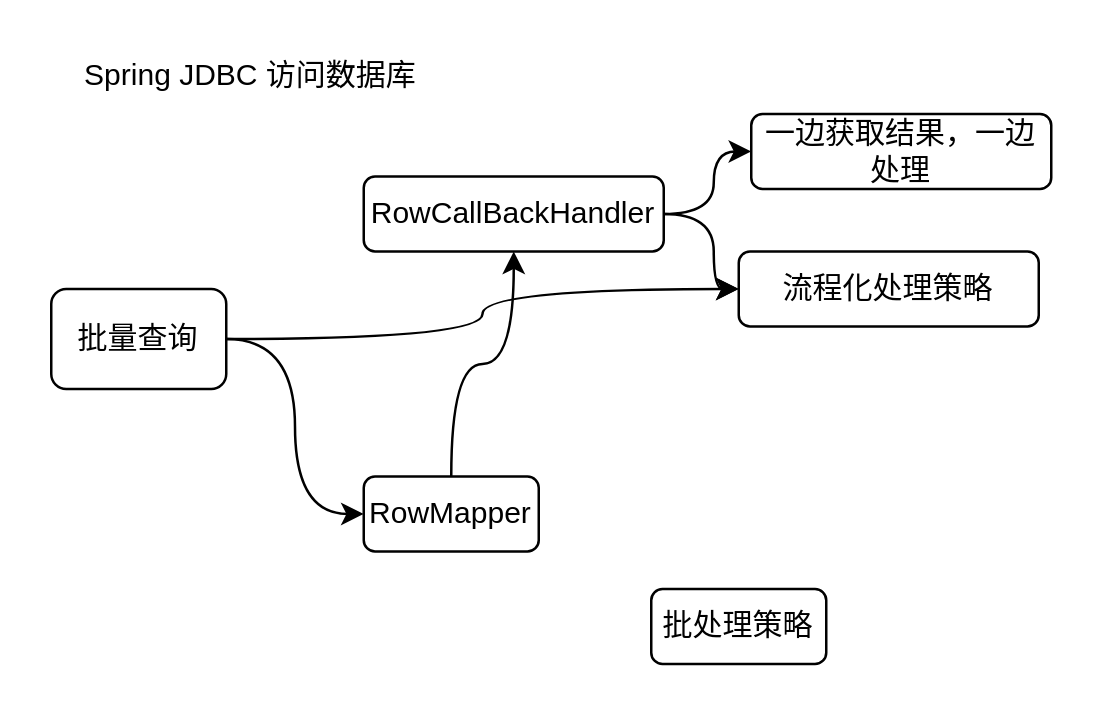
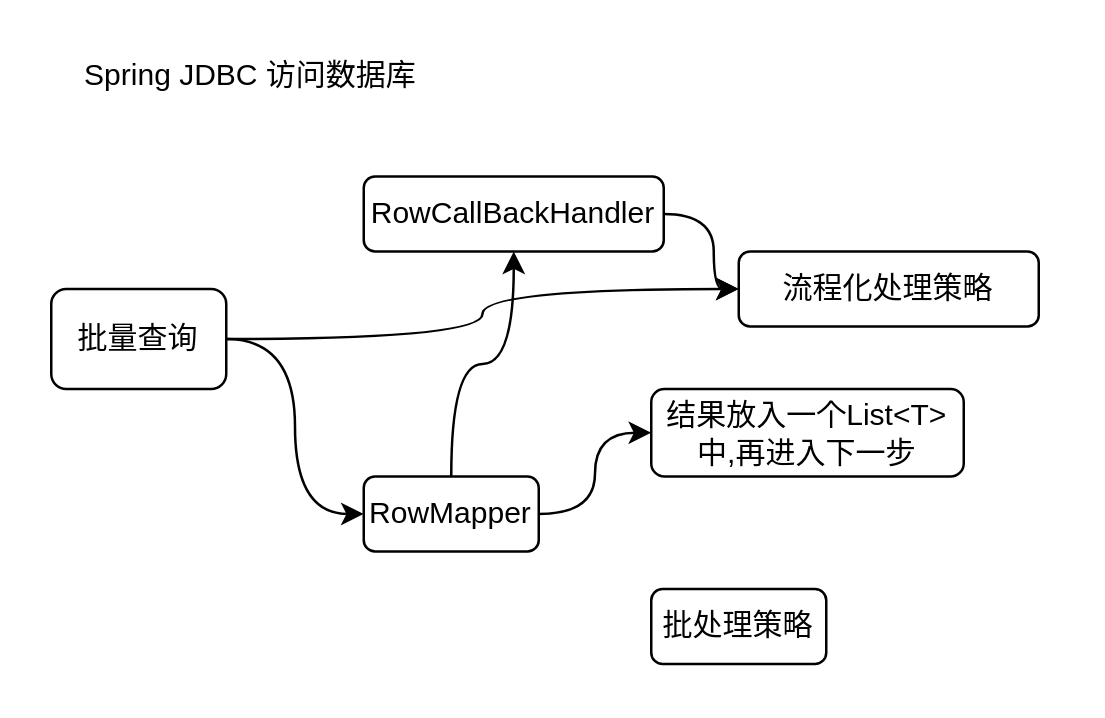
(901, 151) -> none
(713, 186) -> none
none -> (808, 433)
none -> (594, 481)
